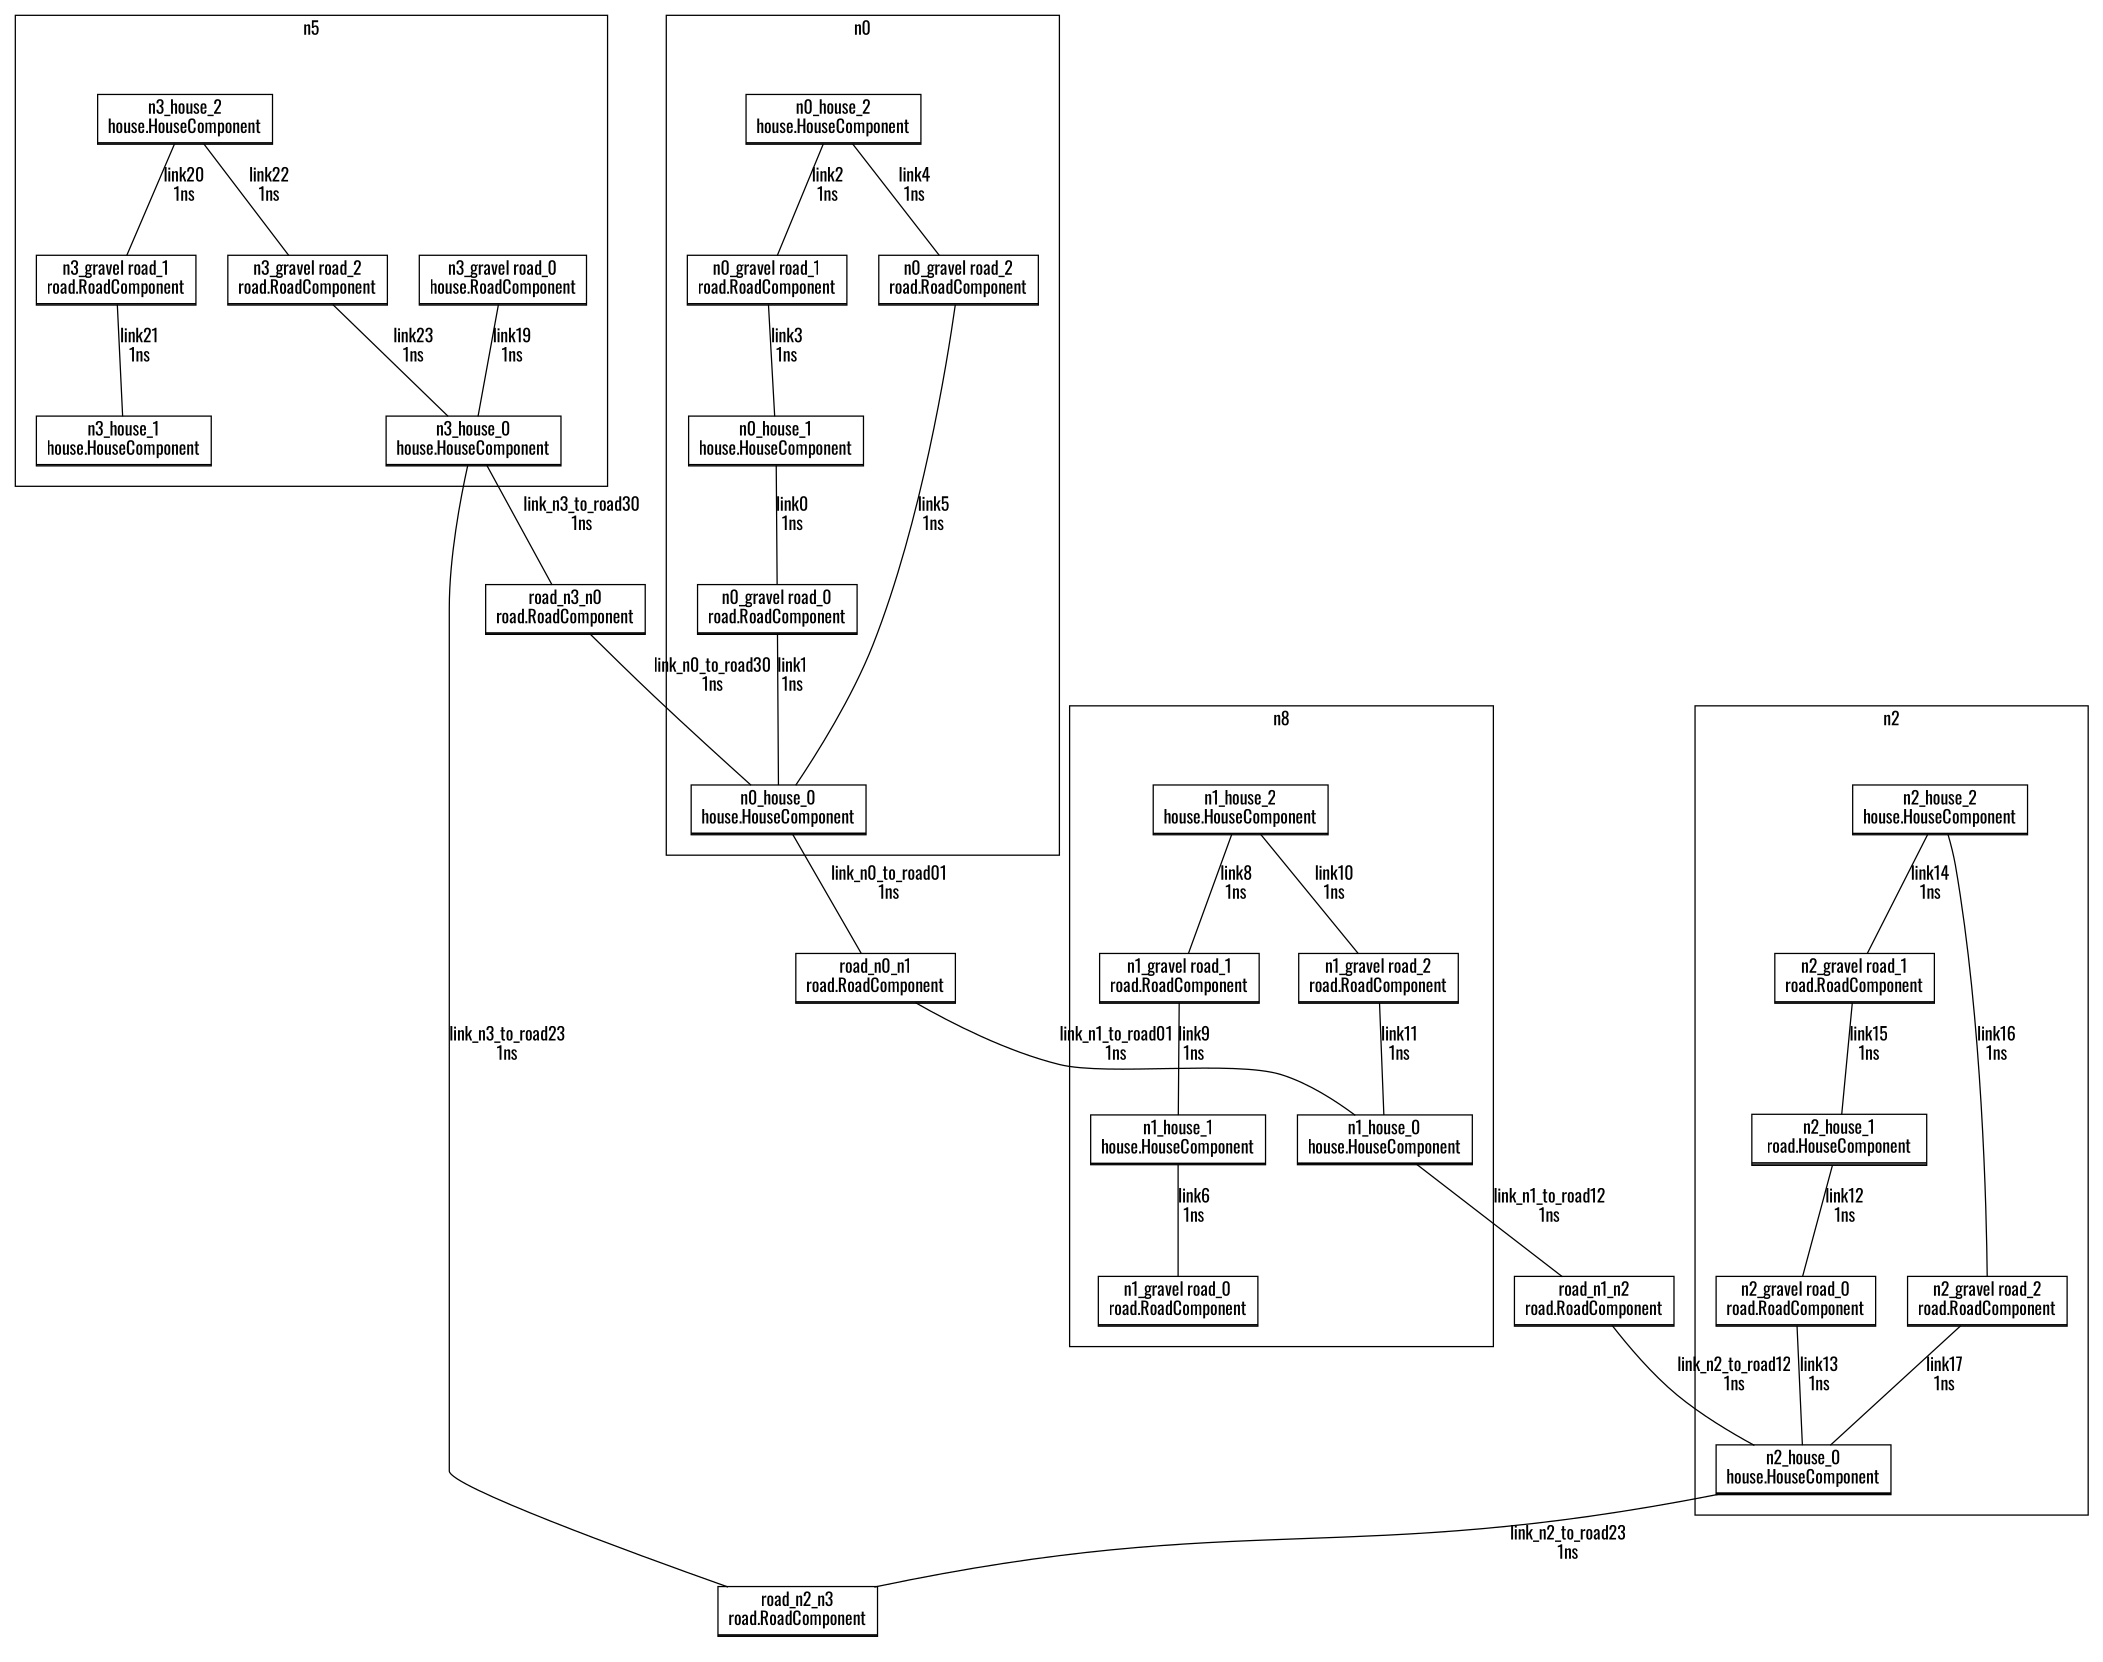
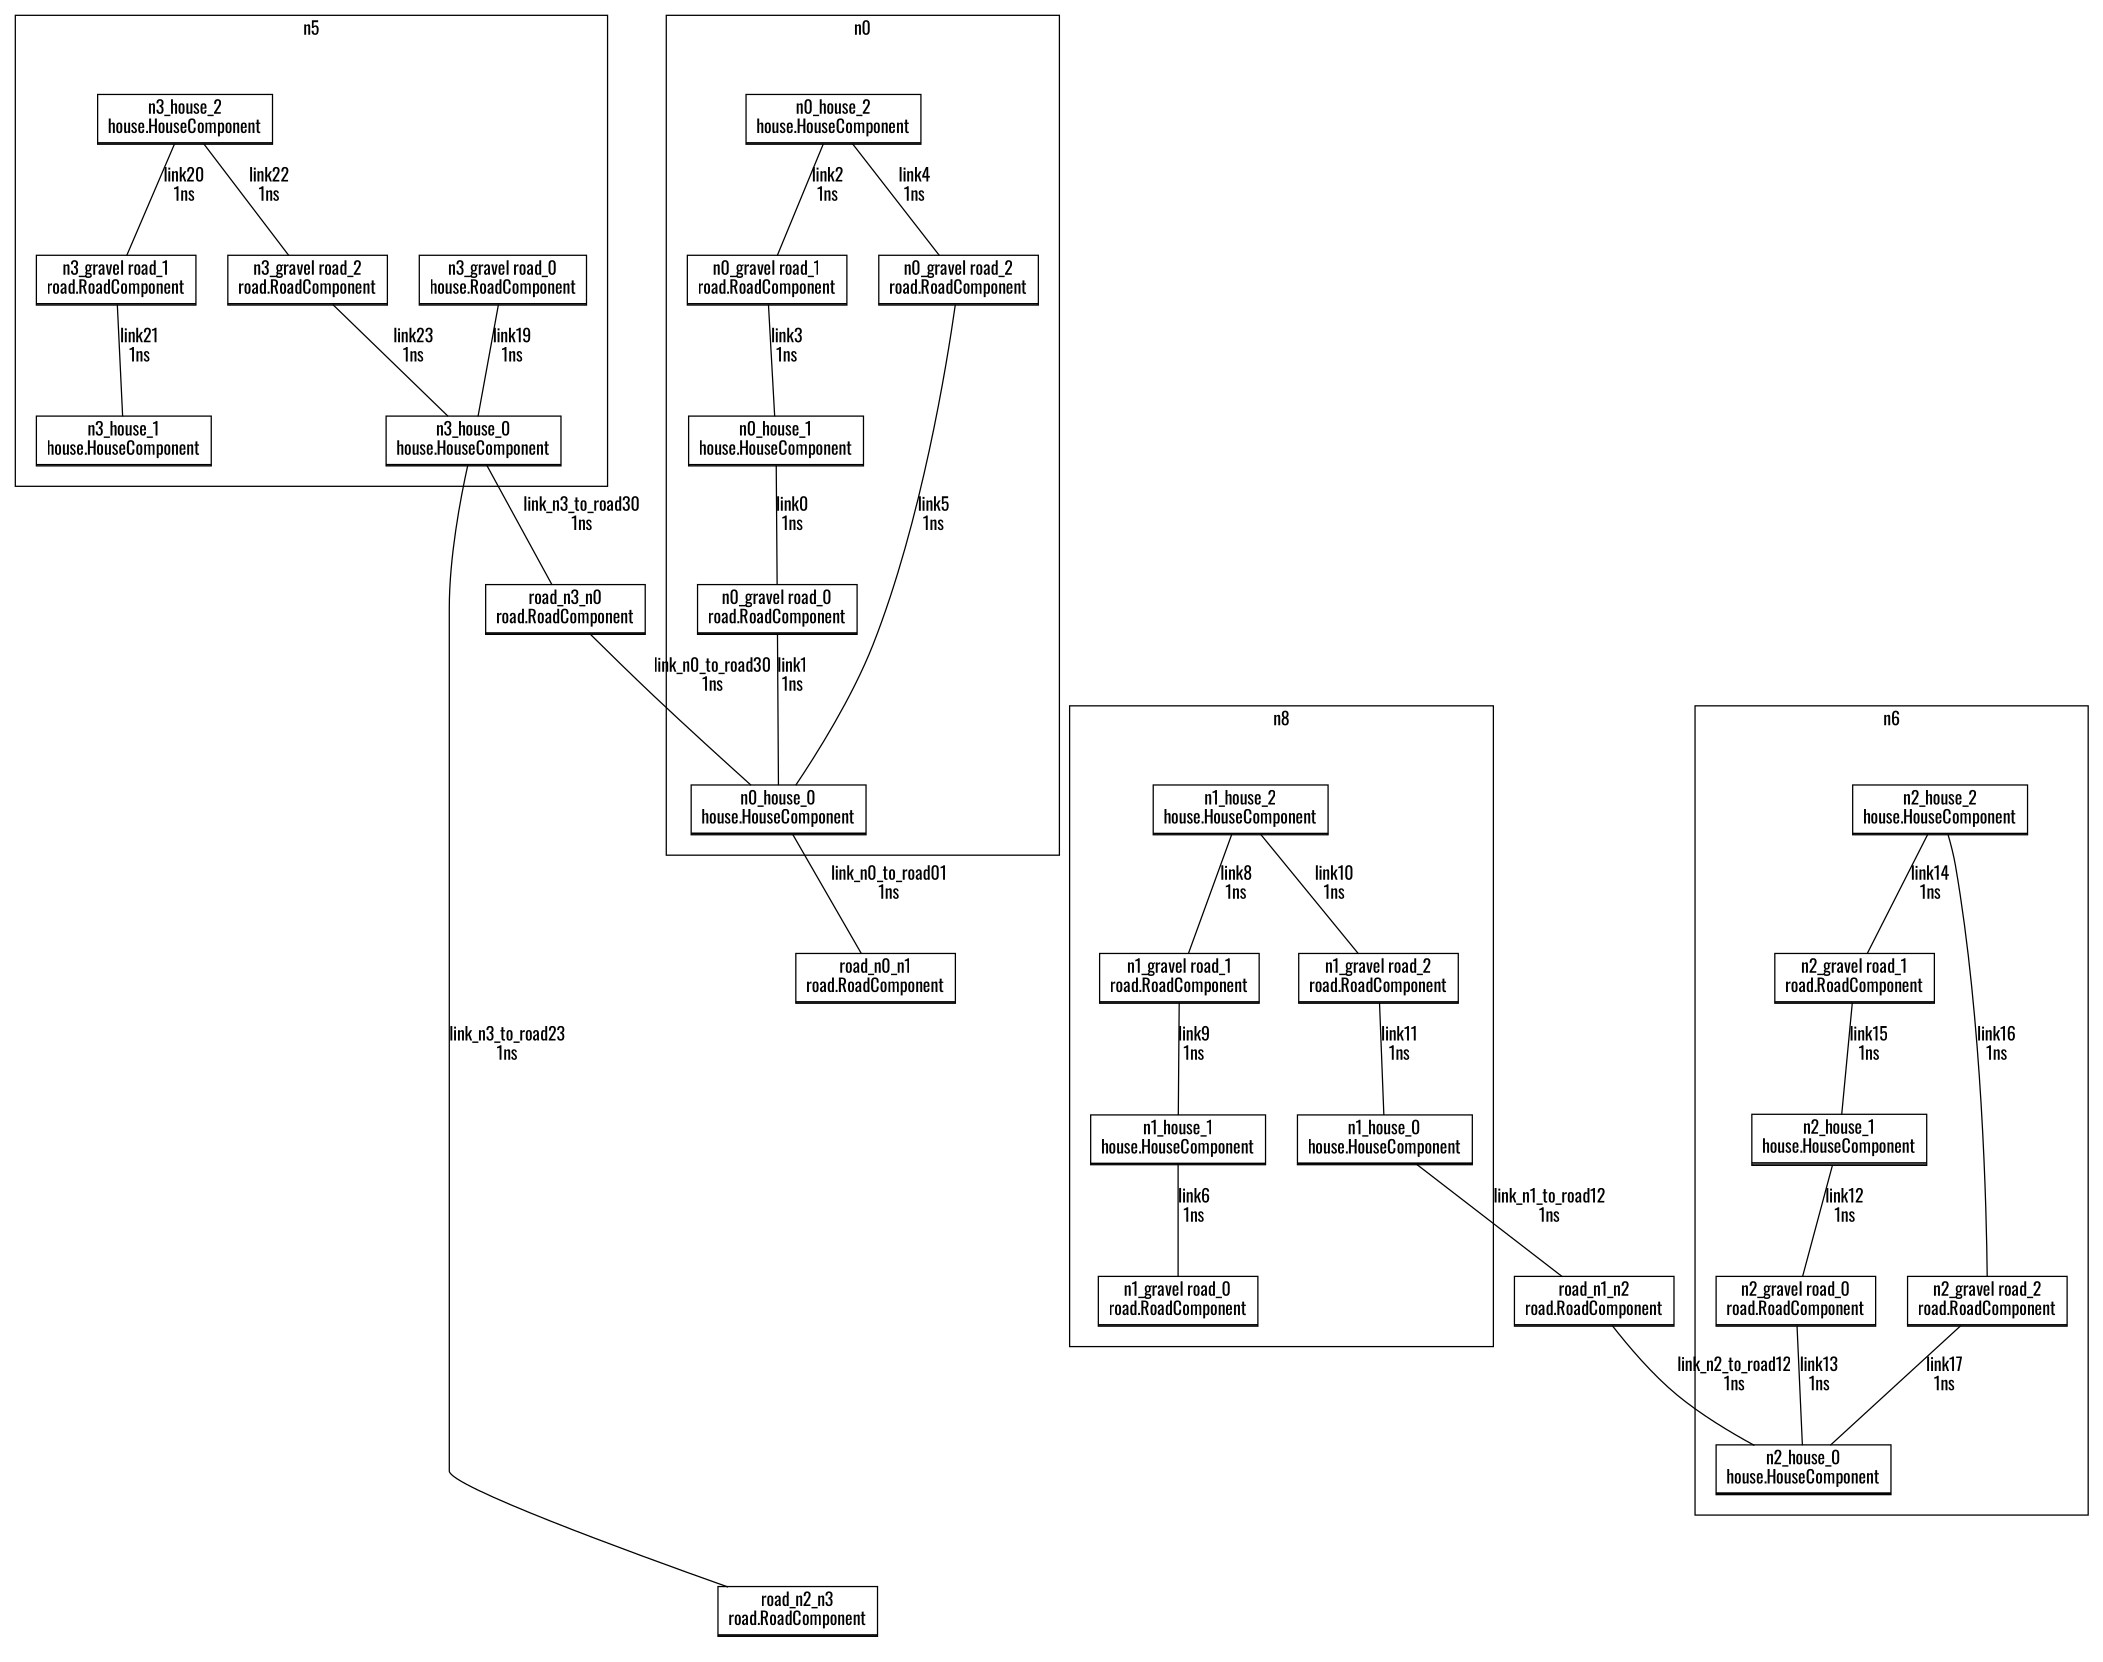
(1892, 721) -> (1892, 721)
(1054, 1063) -> none
(1839, 1147) -> (1839, 1147)
(1297, 1539) -> none
